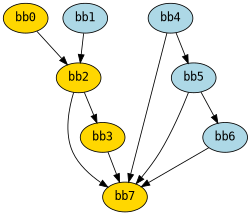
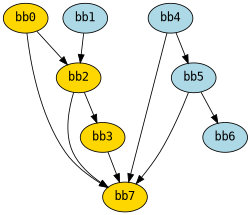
(179, 165) -> (47, 117)
